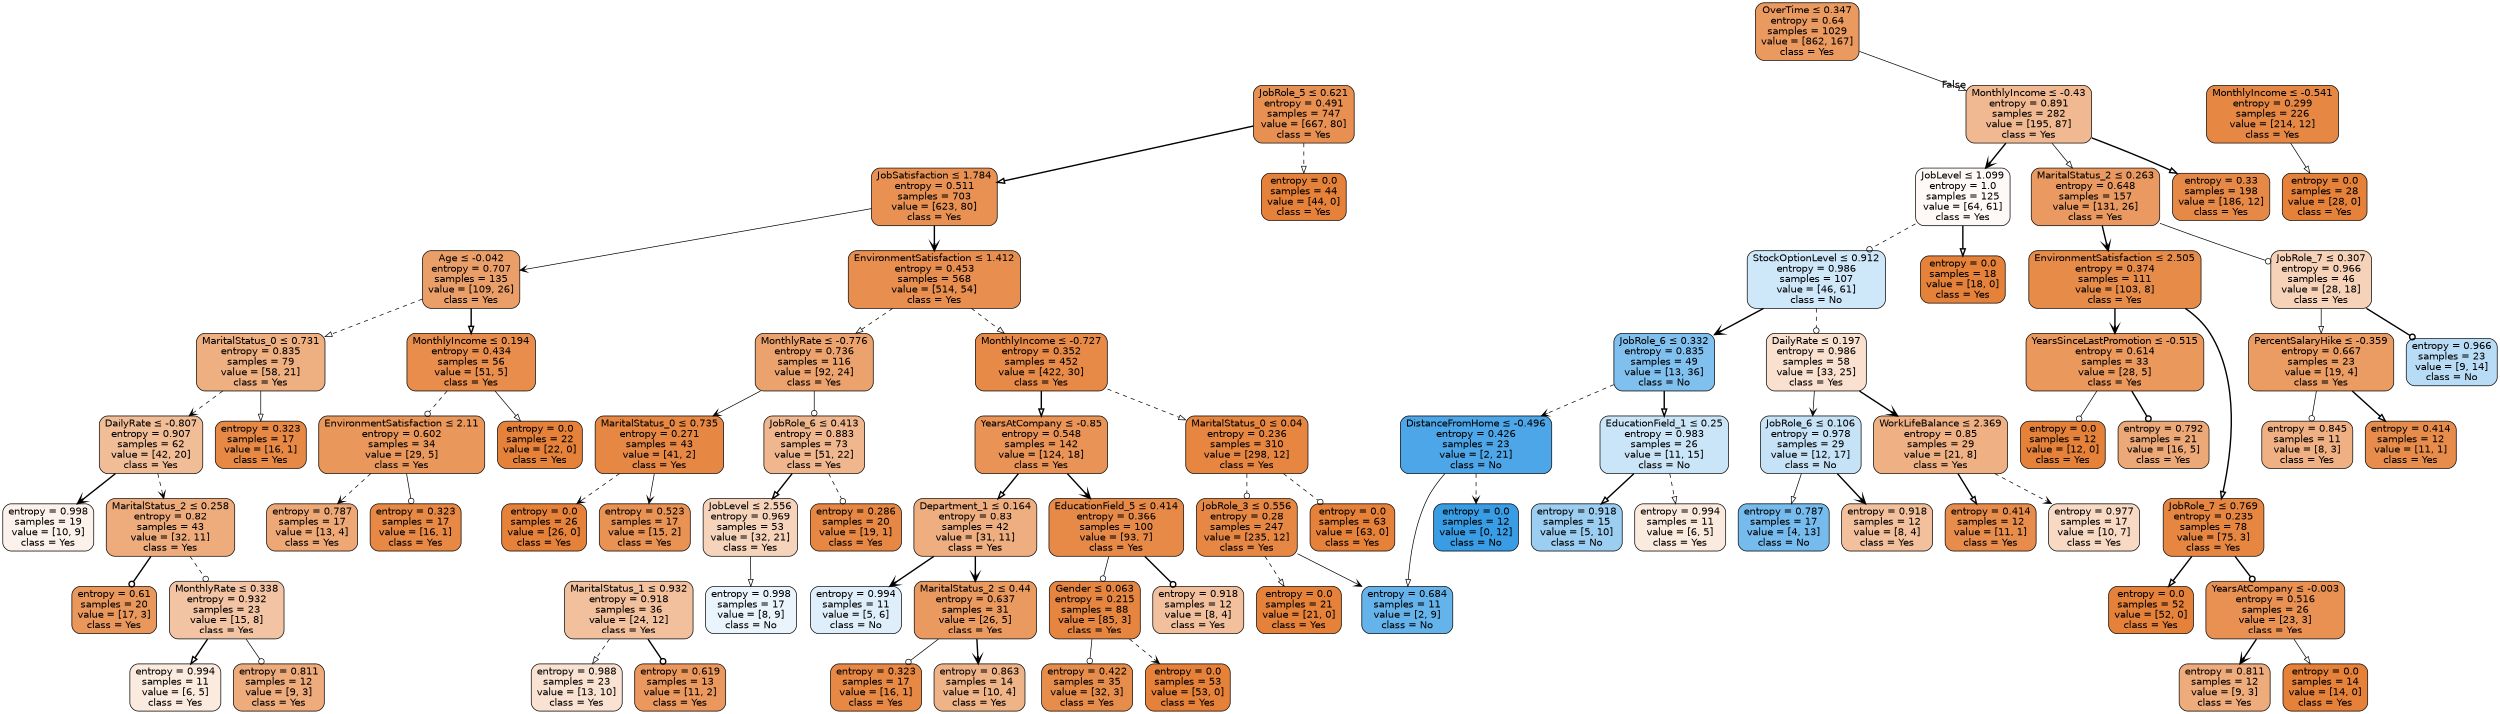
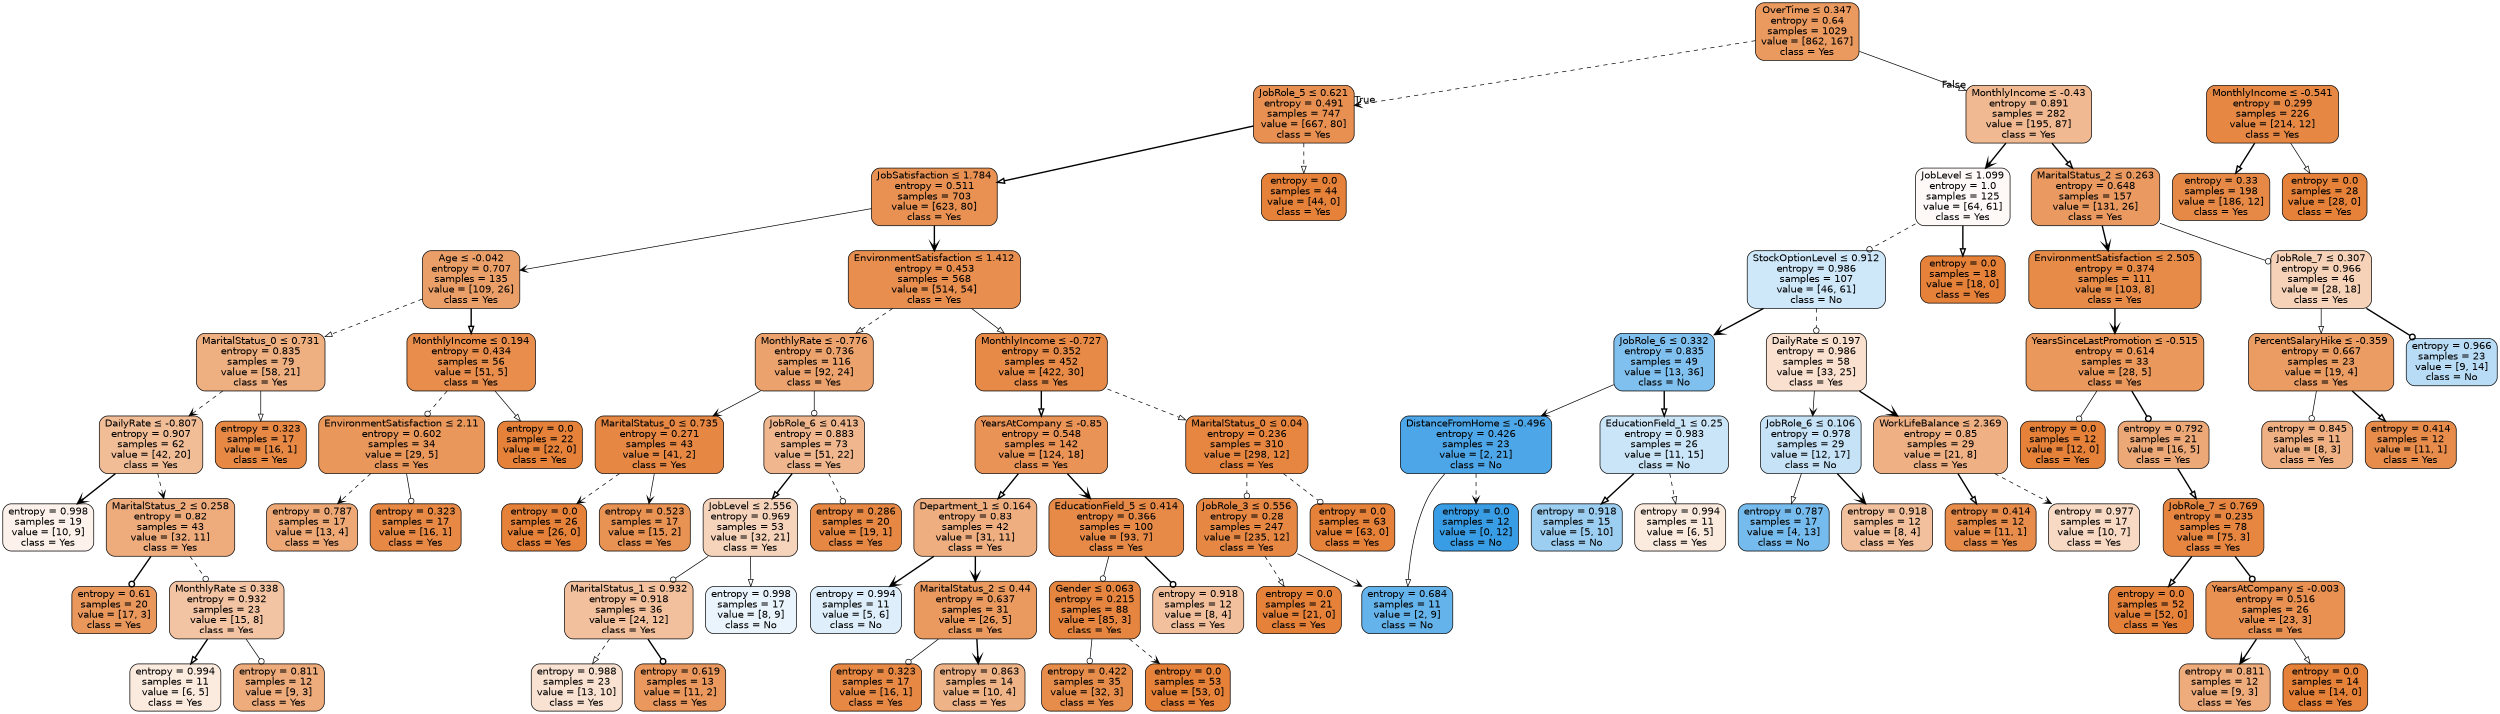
none -> (1558, 72)
(2060, 153) -> (2060, 153)
(2131, 153) -> (2247, 155)
(985, 319) -> (985, 319)
(2230, 393) -> (2185, 480)
(1581, 399) -> (1581, 399)
none -> (692, 567)
